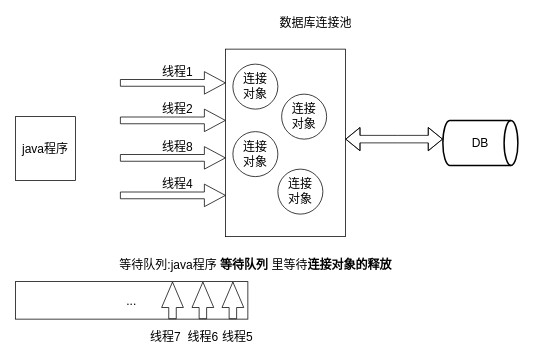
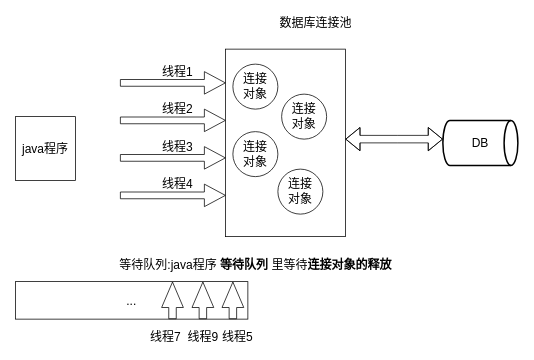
(178, 147) -> (178, 147)
(203, 336) -> (203, 336)
